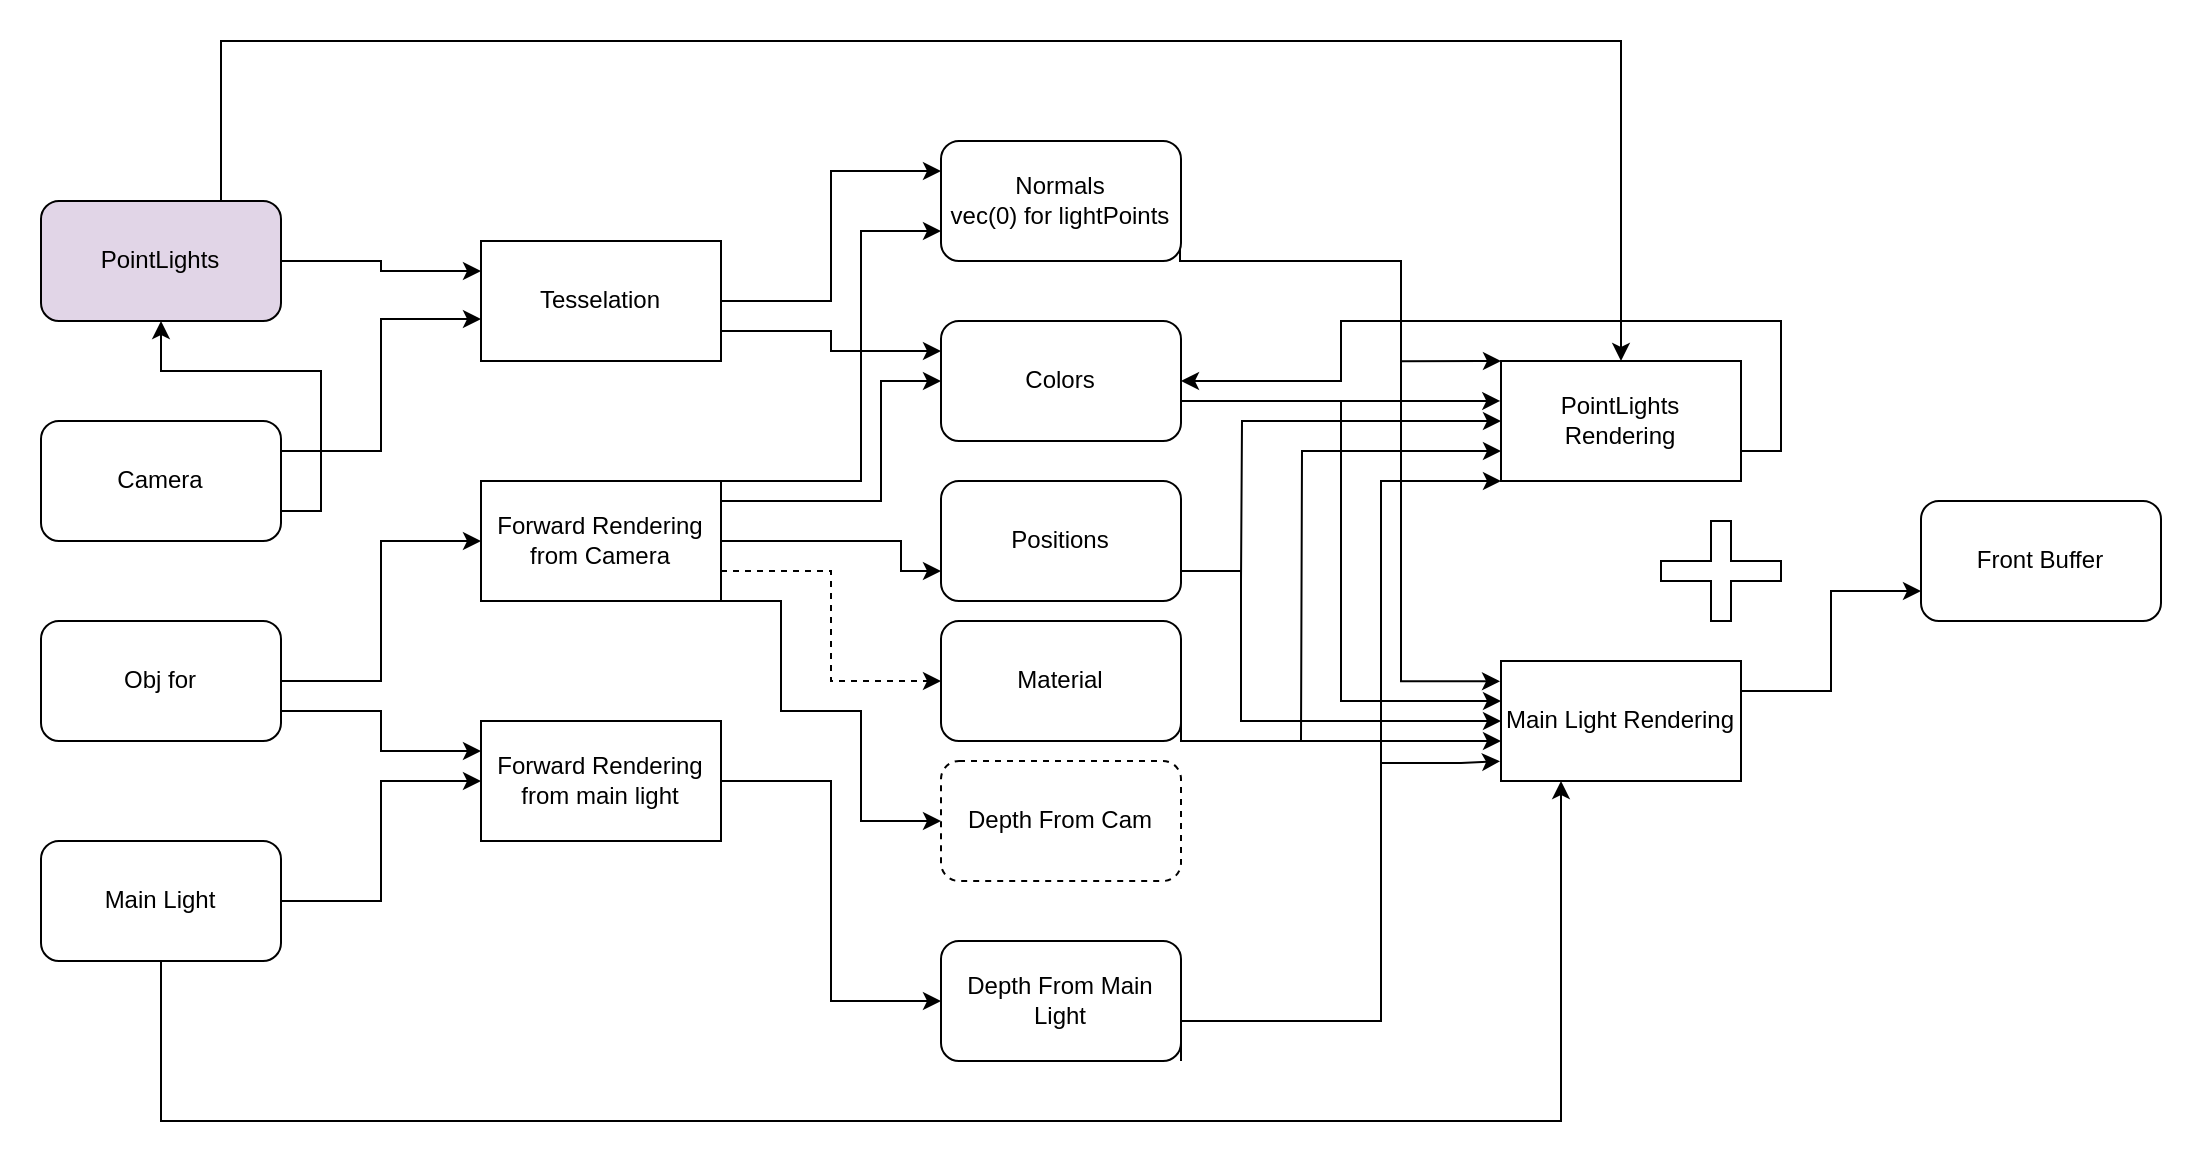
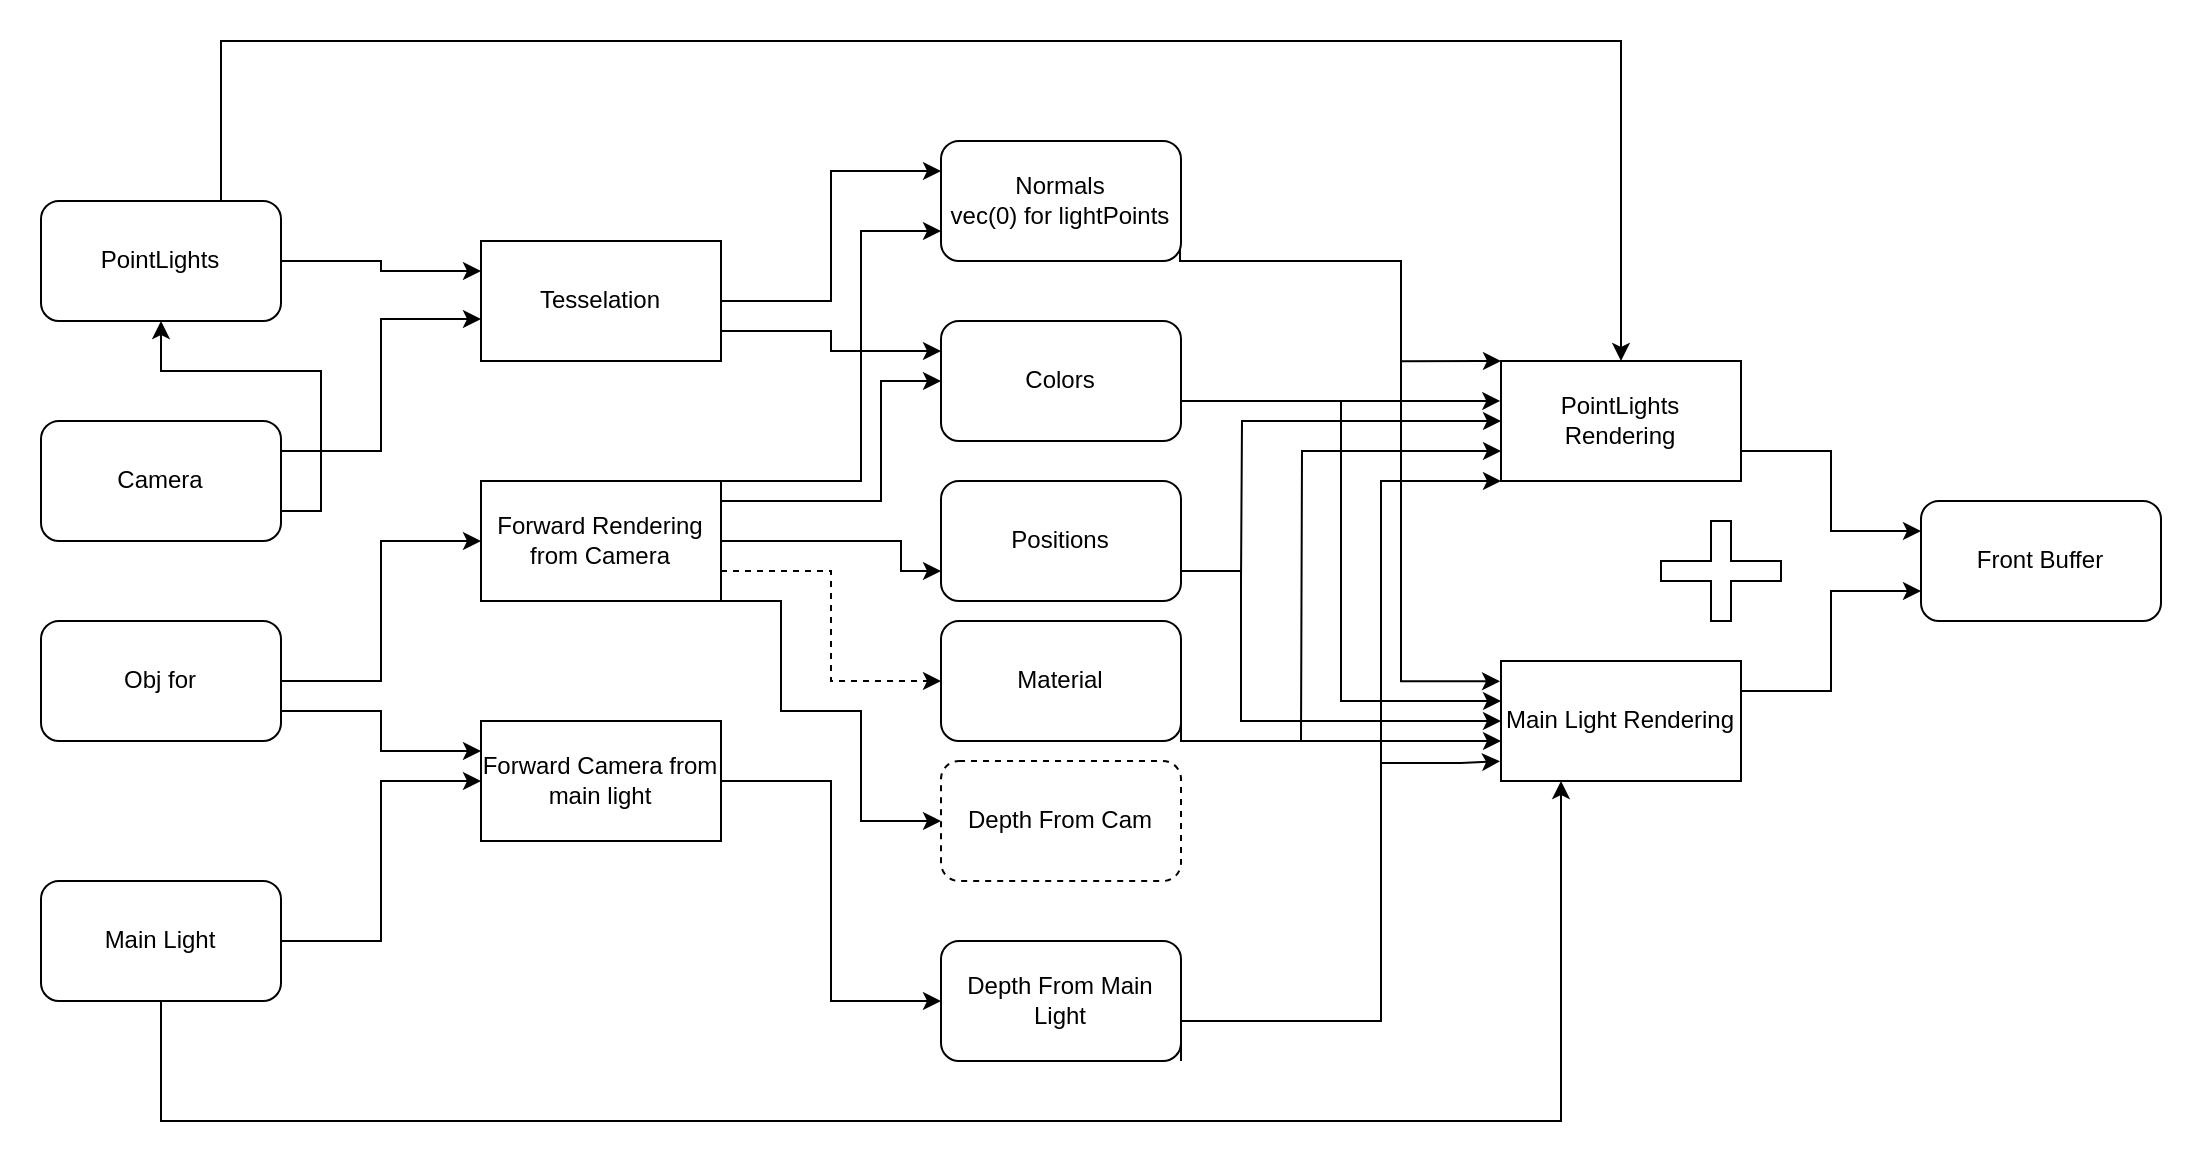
(161, 261) -> (161, 261)
(1524, 321) -> (1831, 503)
(601, 781) -> (601, 781)
(161, 901) -> (161, 941)
